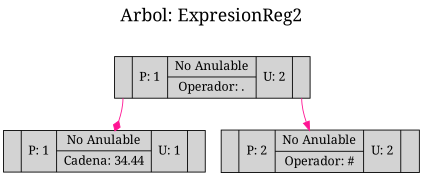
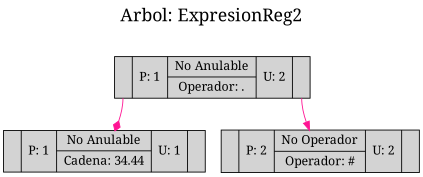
(319, 140) -> (320, 140)
